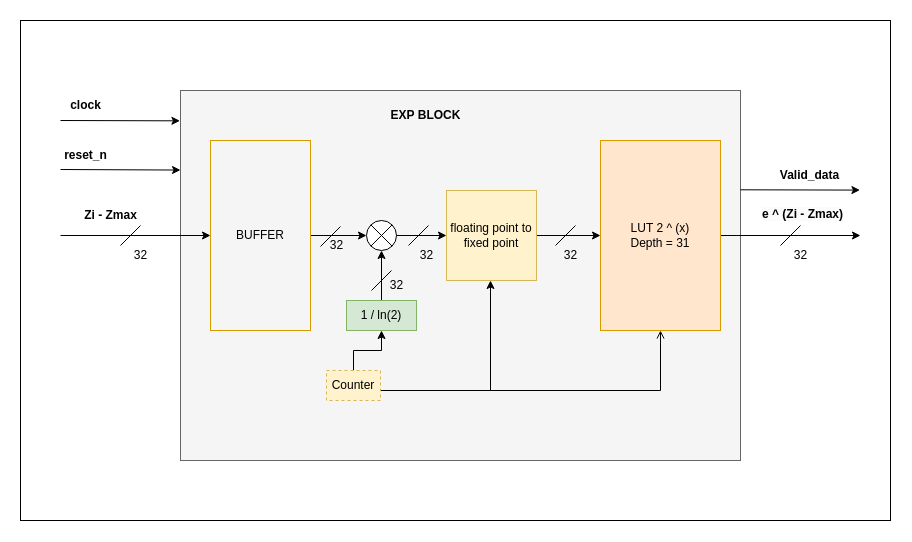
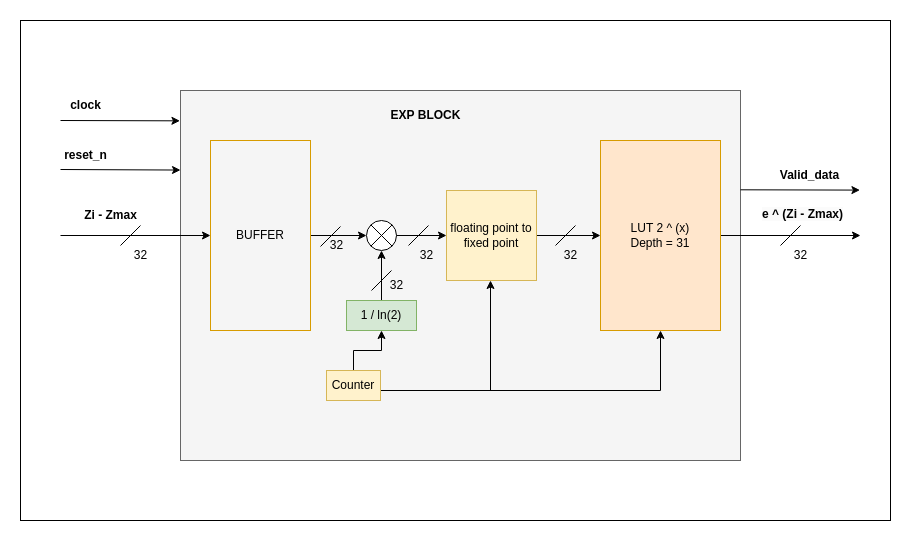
(661, 336) -> (661, 338)
(354, 386) -> (354, 386)
